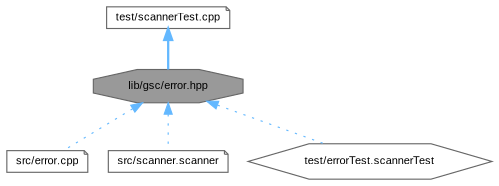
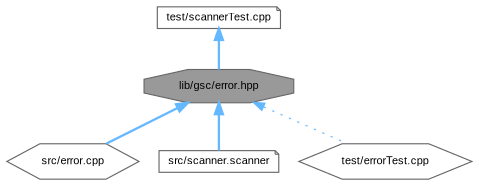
(98, 130) -> (142, 126)
(168, 132) -> (219, 132)
(47, 161) -> (73, 161)
(370, 161) -> (385, 161)
